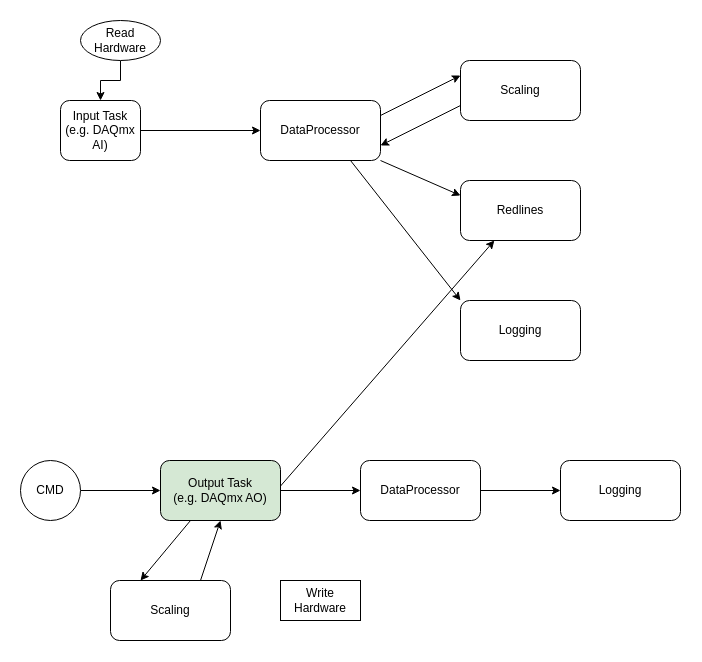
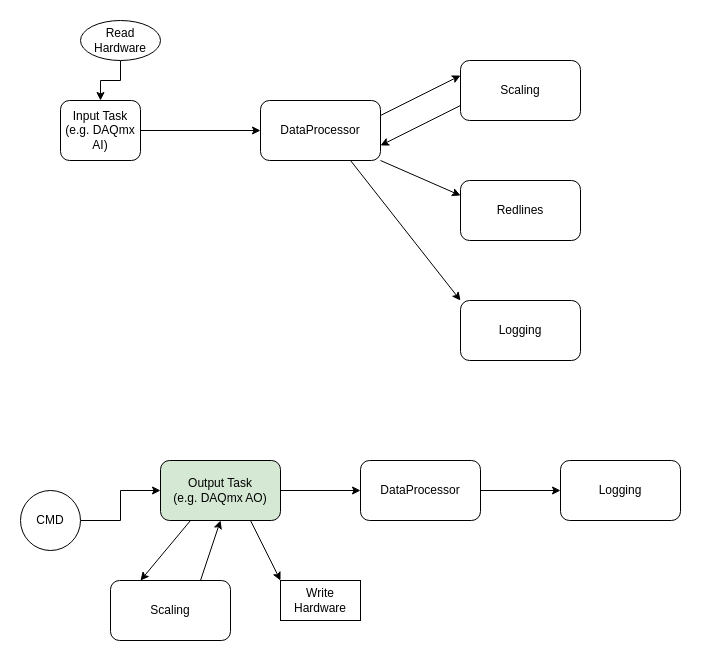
(385, 366) -> (264, 548)
(51, 491) -> (51, 521)
